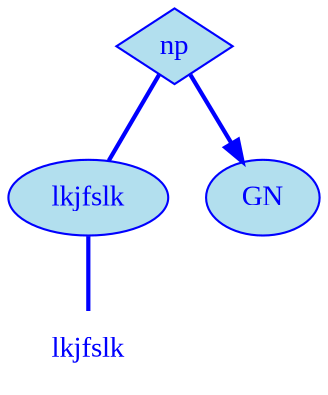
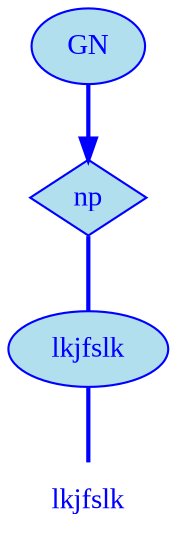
(211, 109) -> (88, 112)
